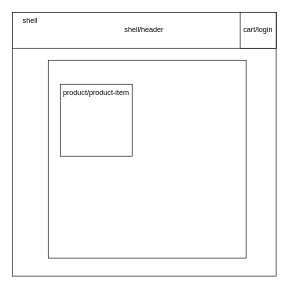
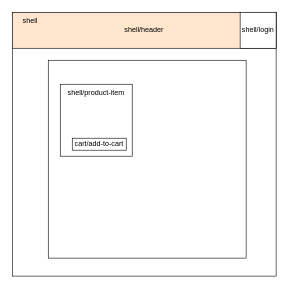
(144, 30) -> (144, 30)
(258, 30) -> (258, 30)
(96, 93) -> (96, 93)
none -> (99, 144)
